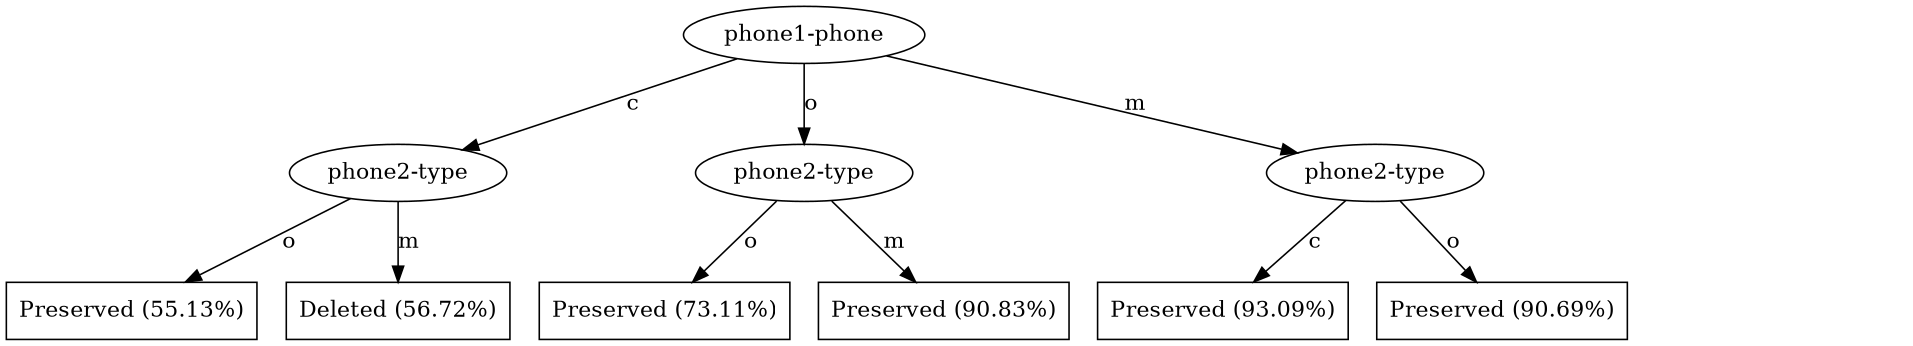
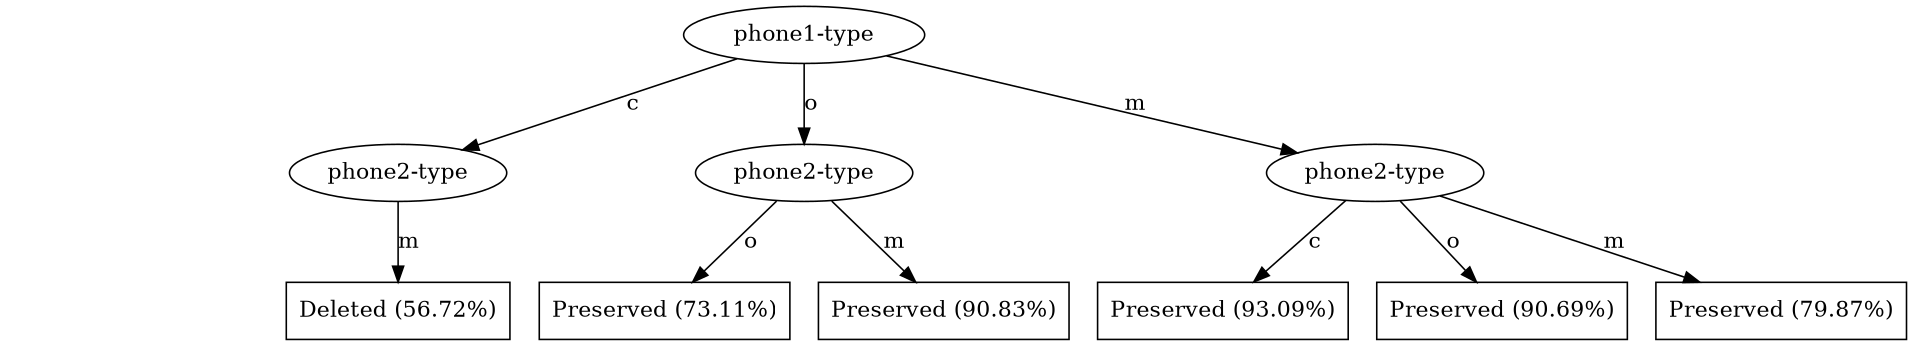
(804, 35) -> (804, 35)
(132, 311) -> none
none -> (1781, 311)
